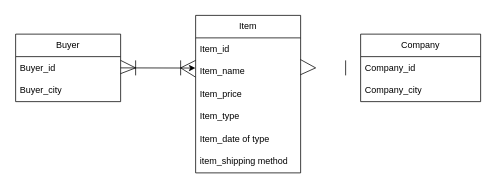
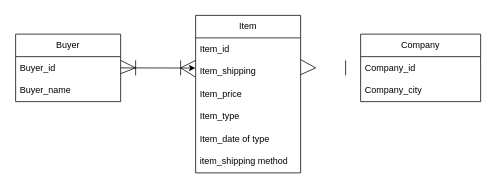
(223, 72) -> (230, 72)
(44, 90) -> (45, 90)
